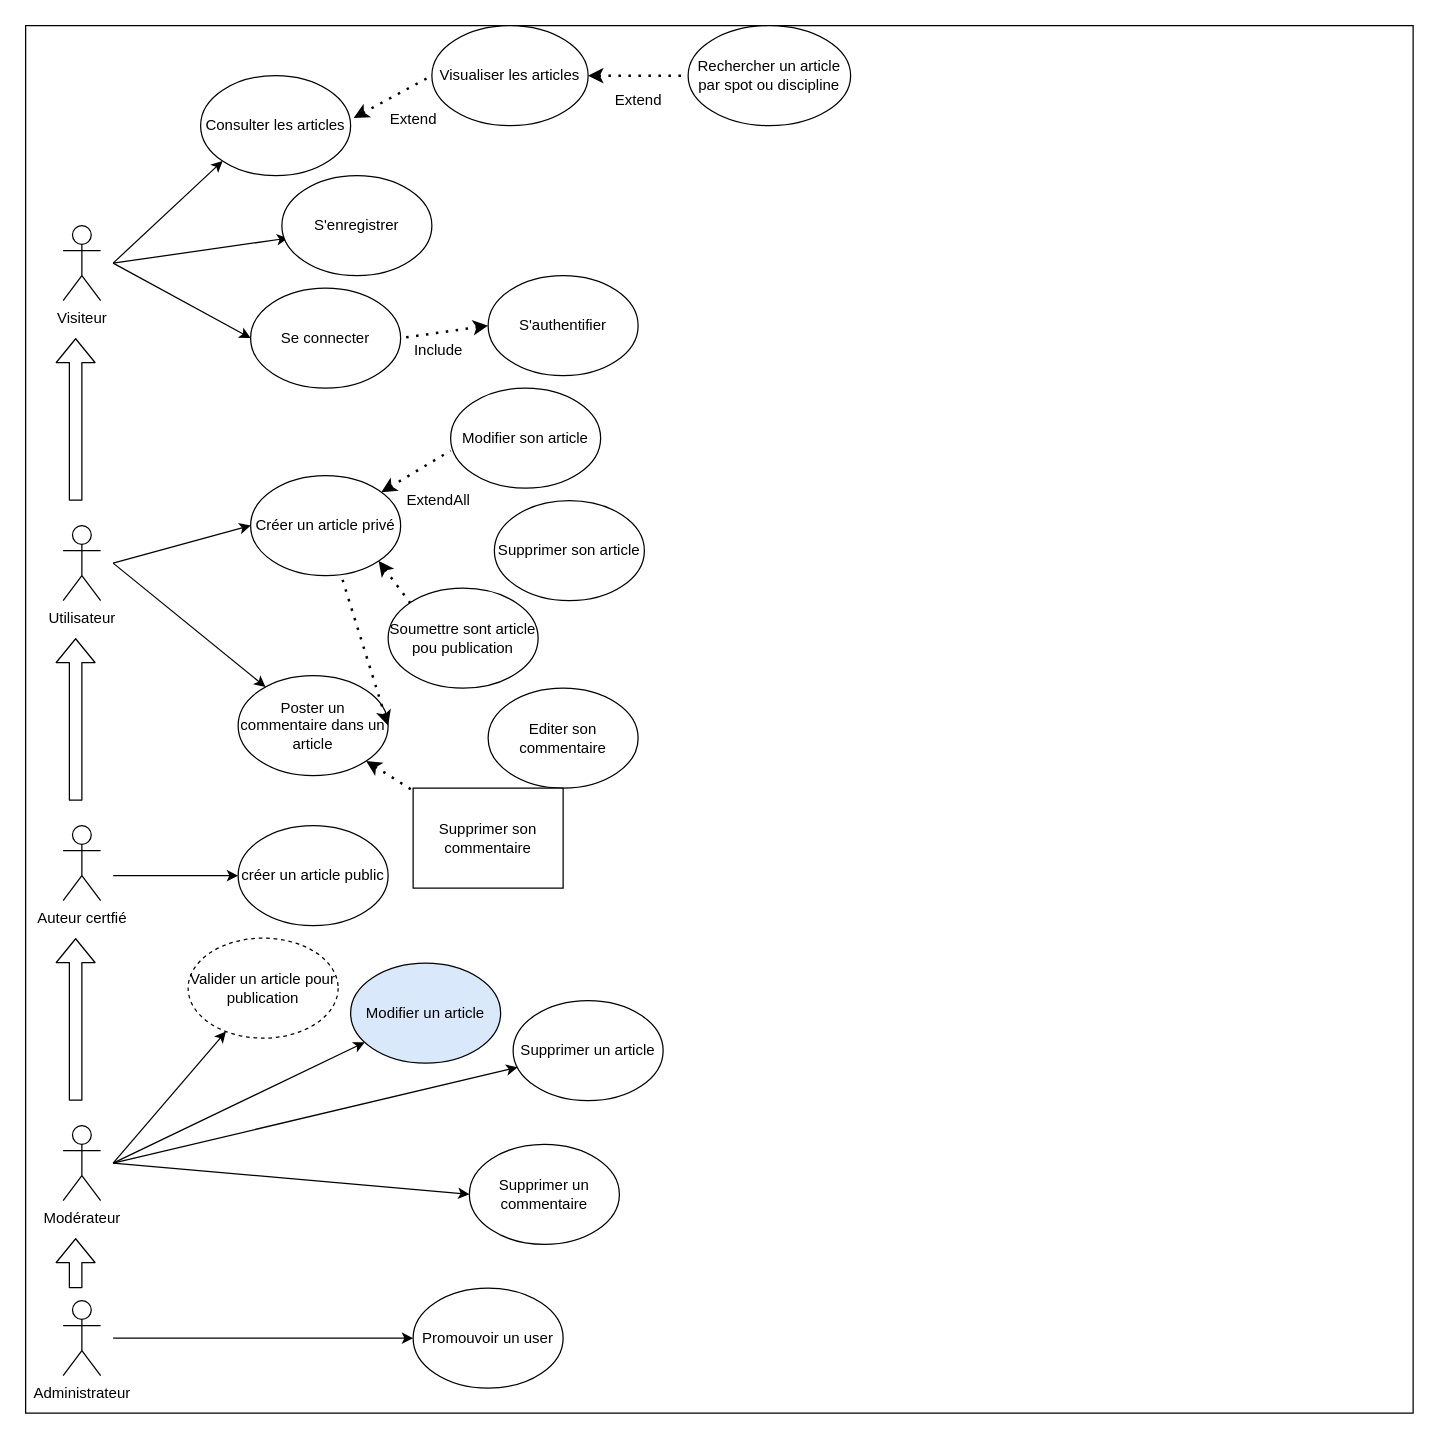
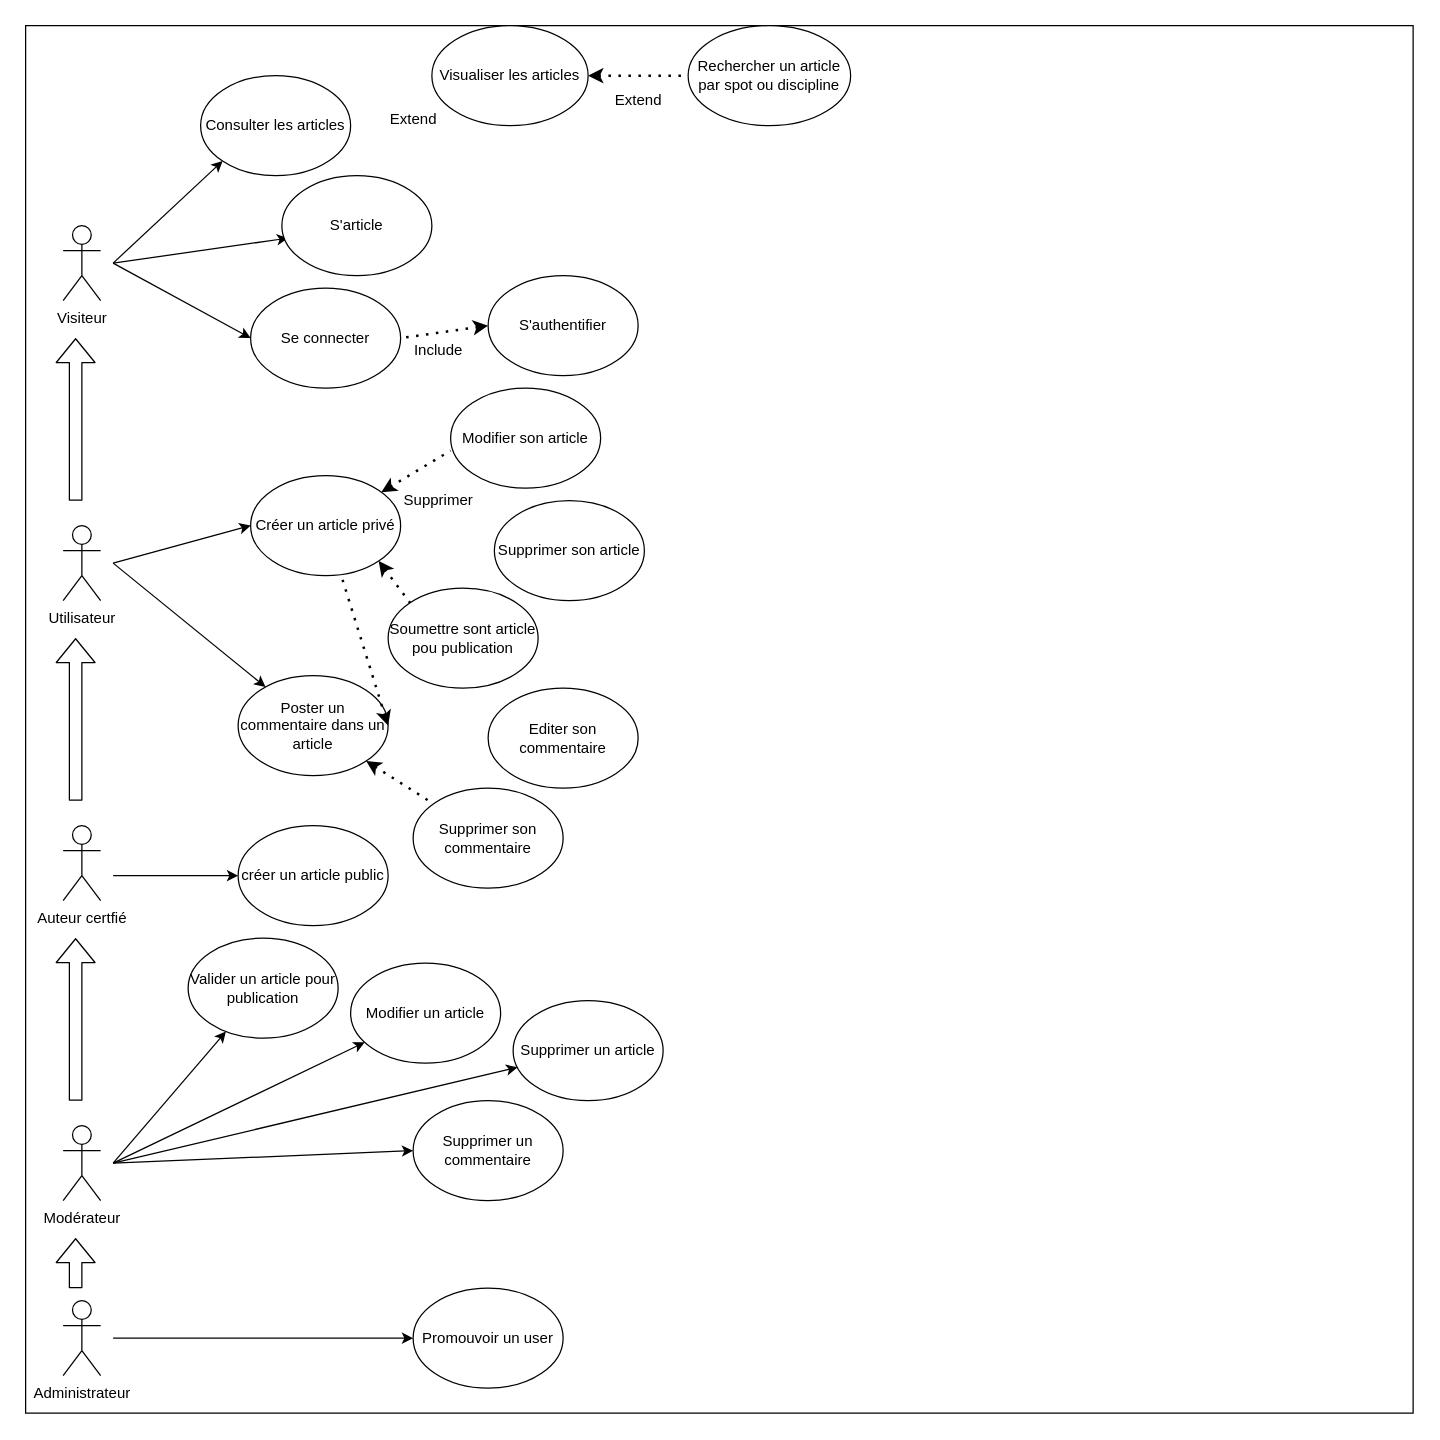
(396, 95) -> none
(357, 226) -> (357, 226)
(439, 501) -> (439, 501)
(488, 838) -> (488, 838)
(263, 988) -> (263, 988)
(426, 1013) -> (426, 1013)
(544, 1194) -> (488, 1151)
